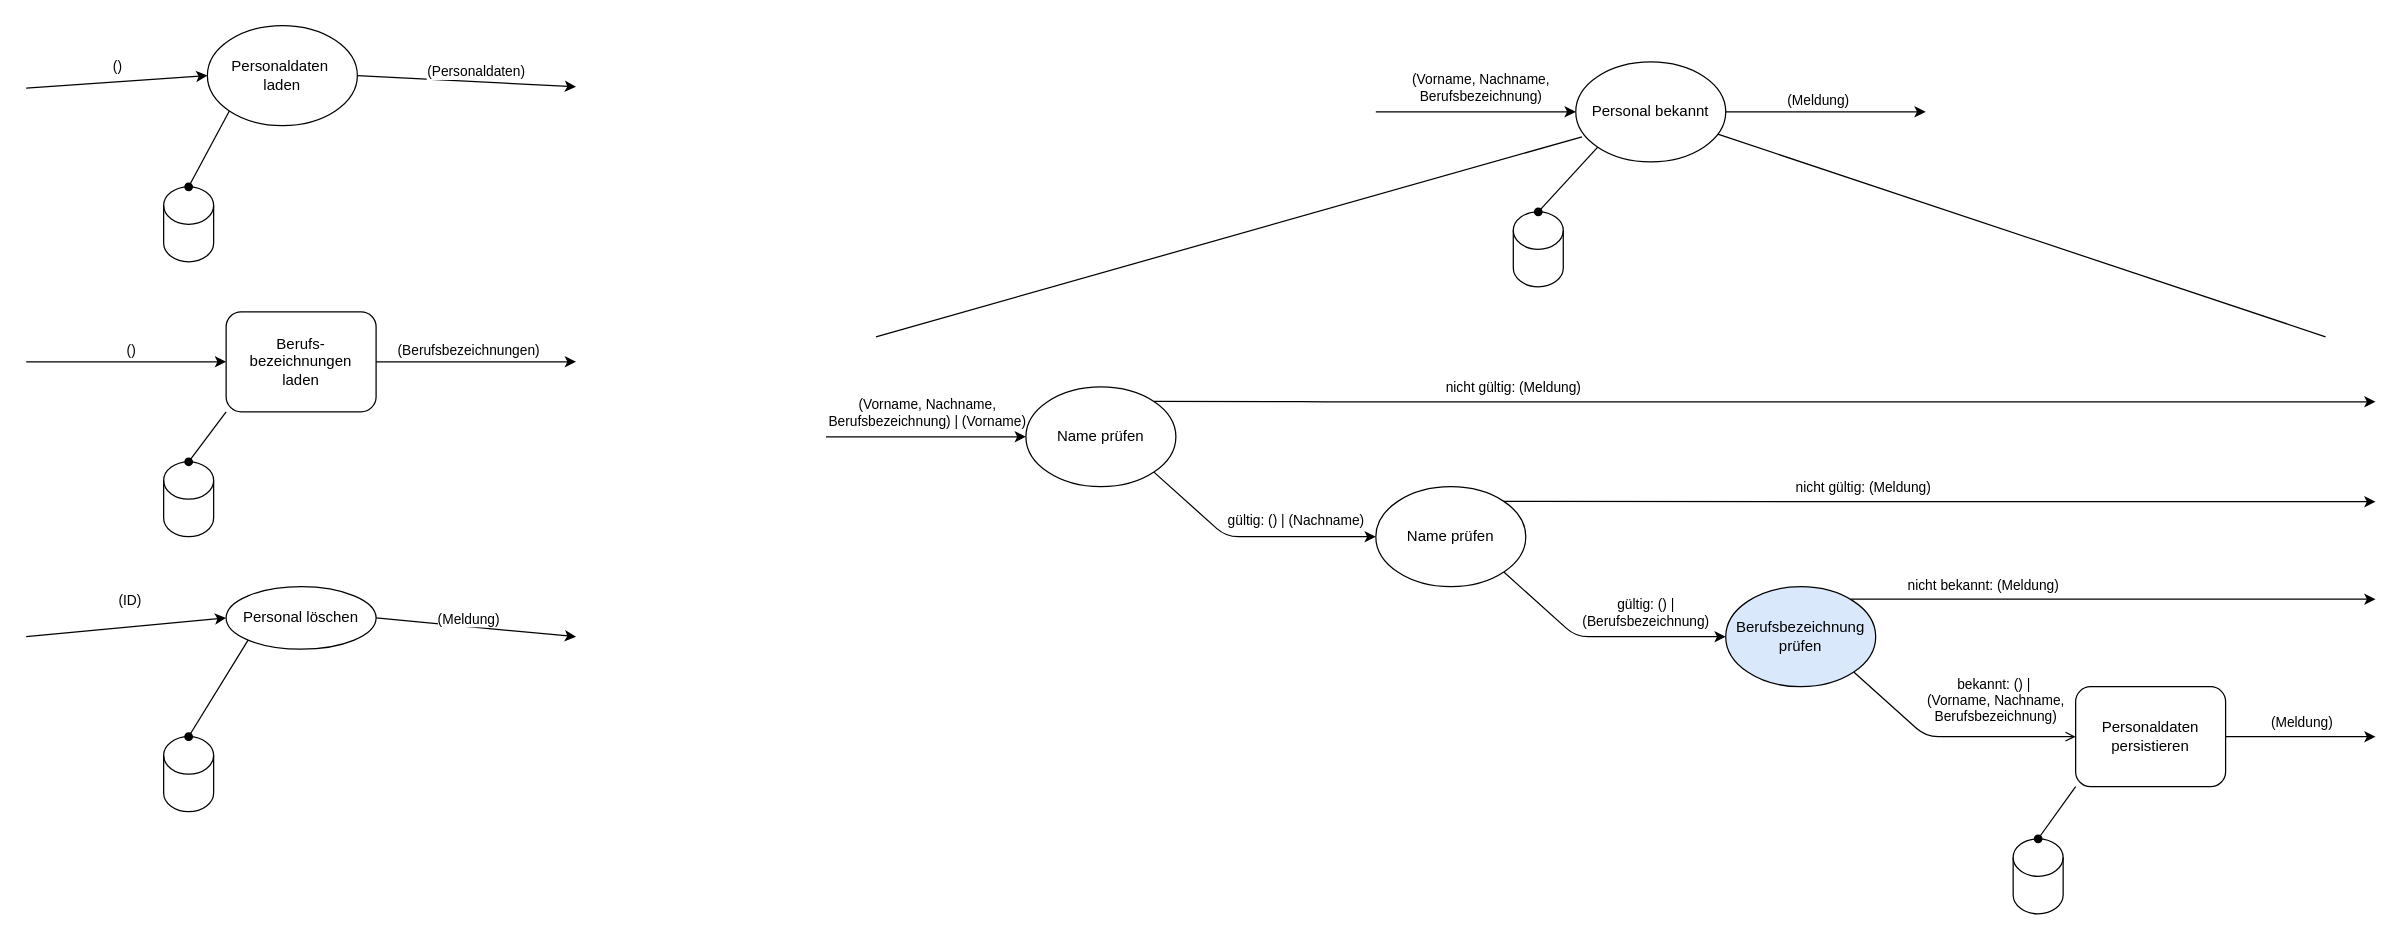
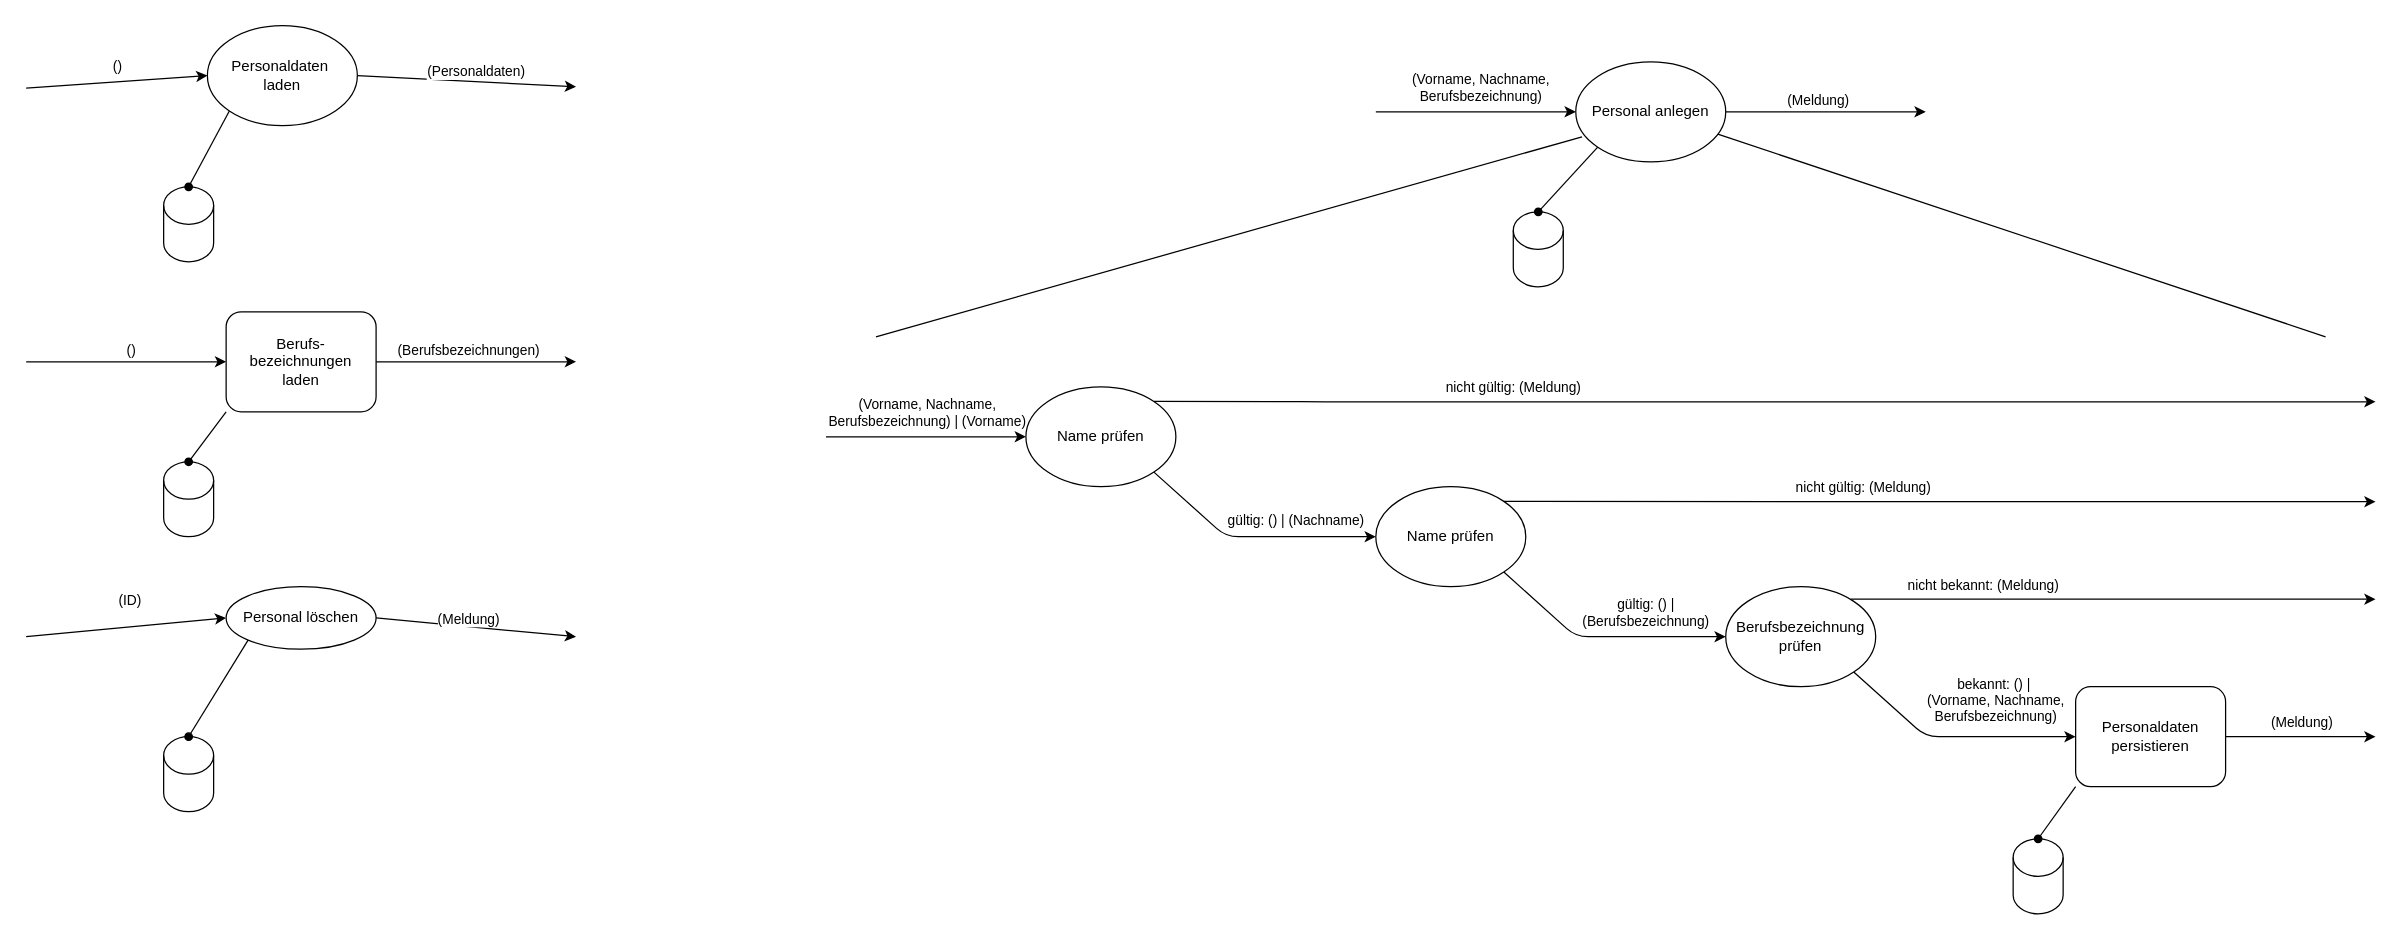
(1651, 112) -> (1651, 112)
(1801, 637) -> (1801, 637)
(2068, 737) -> (2066, 737)
